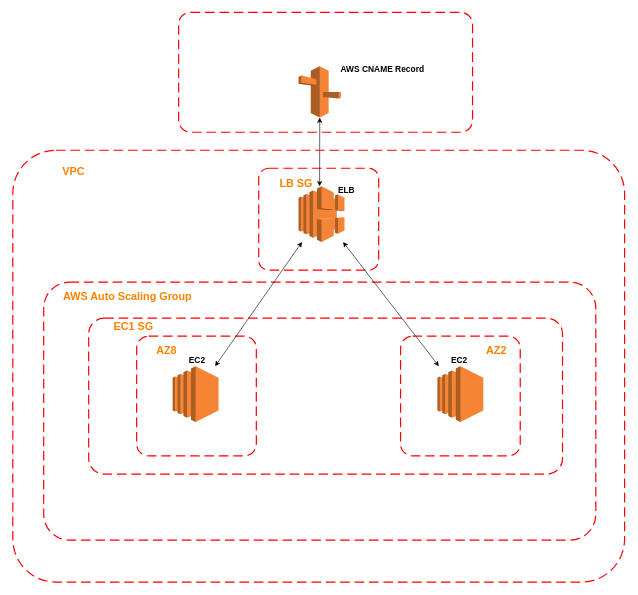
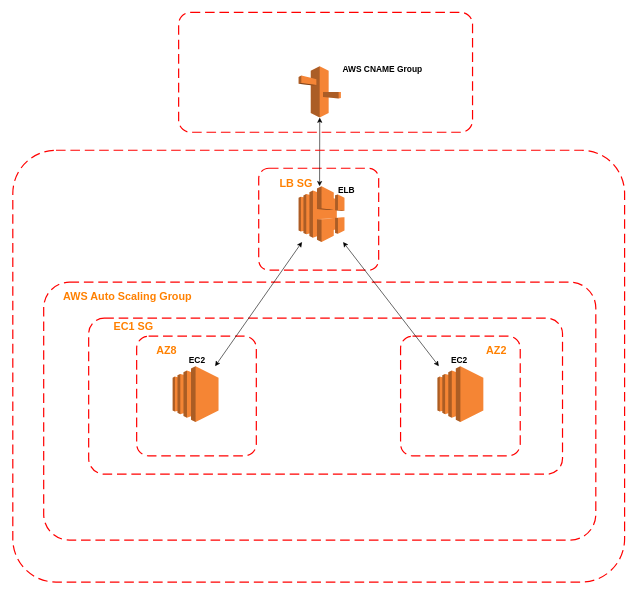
(383, 69) -> (383, 69)
(74, 171) -> none
